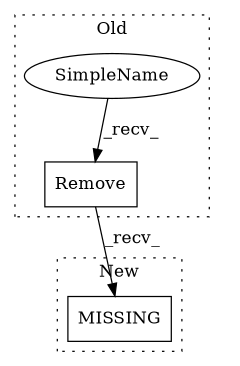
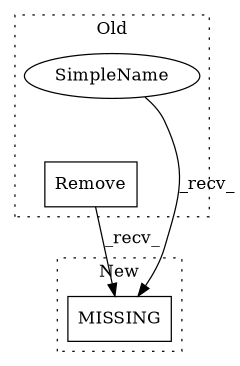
(103, 124) -> (179, 190)
